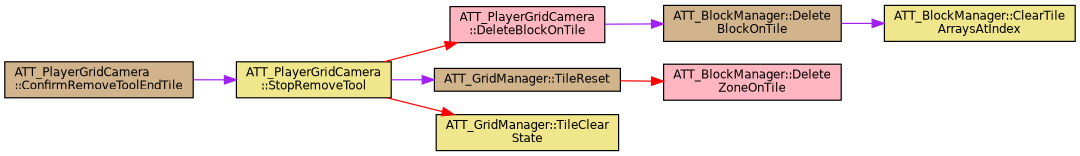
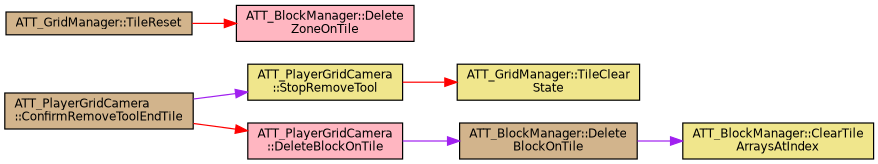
(415, 54) -> (215, 126)
(407, 80) -> none
